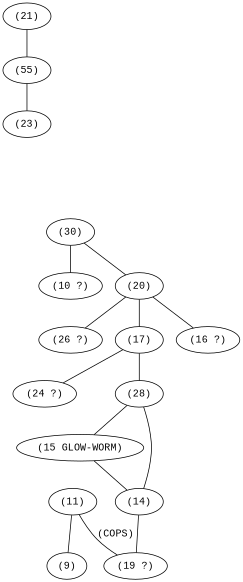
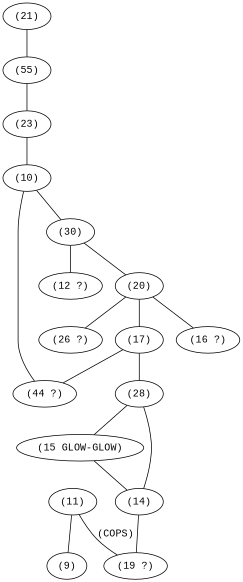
none -> (27, 178)
(71, 286) -> (71, 286)
(45, 394) -> (45, 394)
(80, 448) -> (80, 448)
